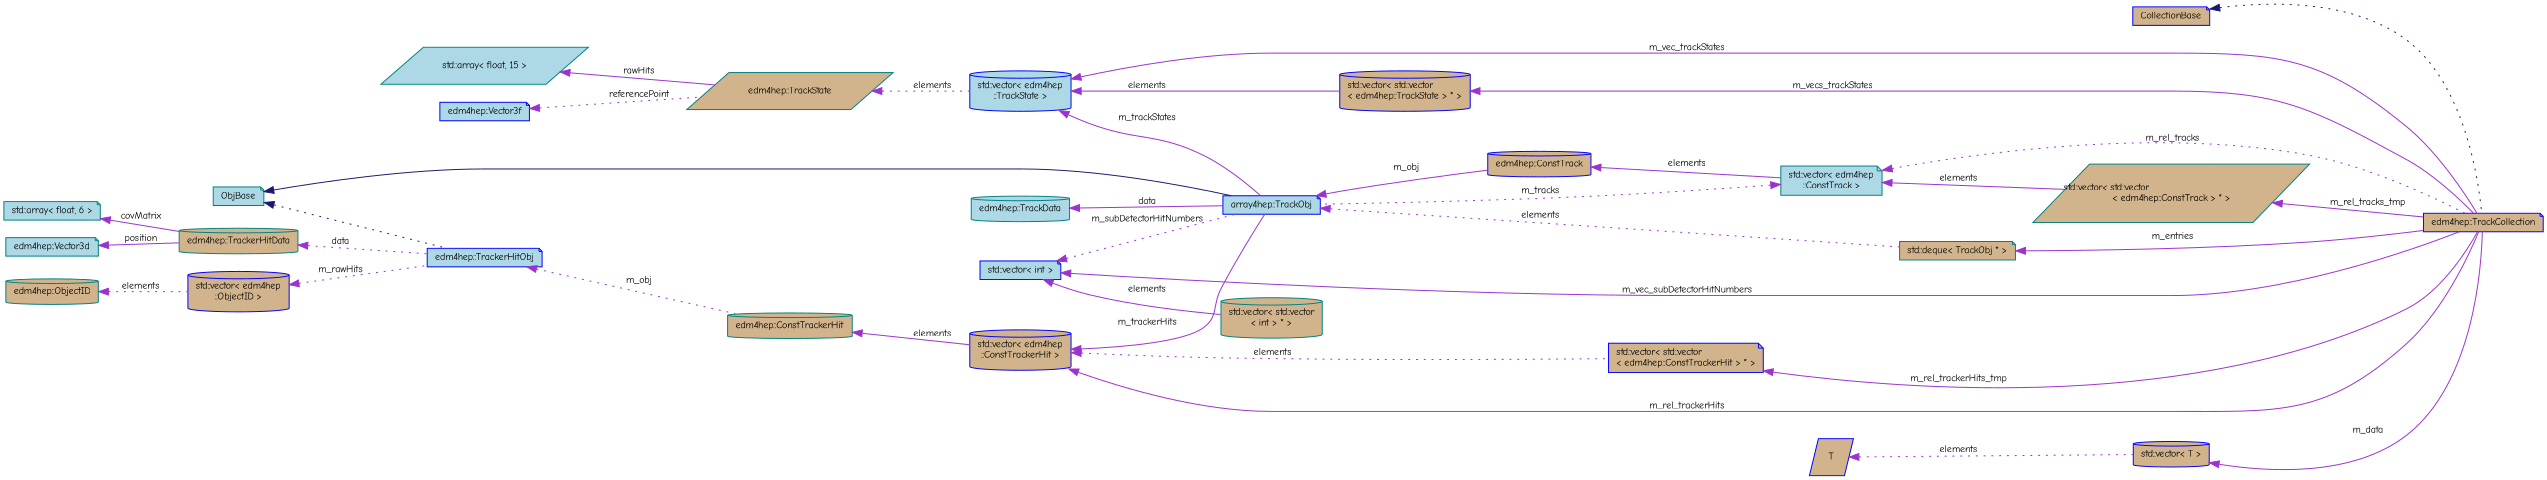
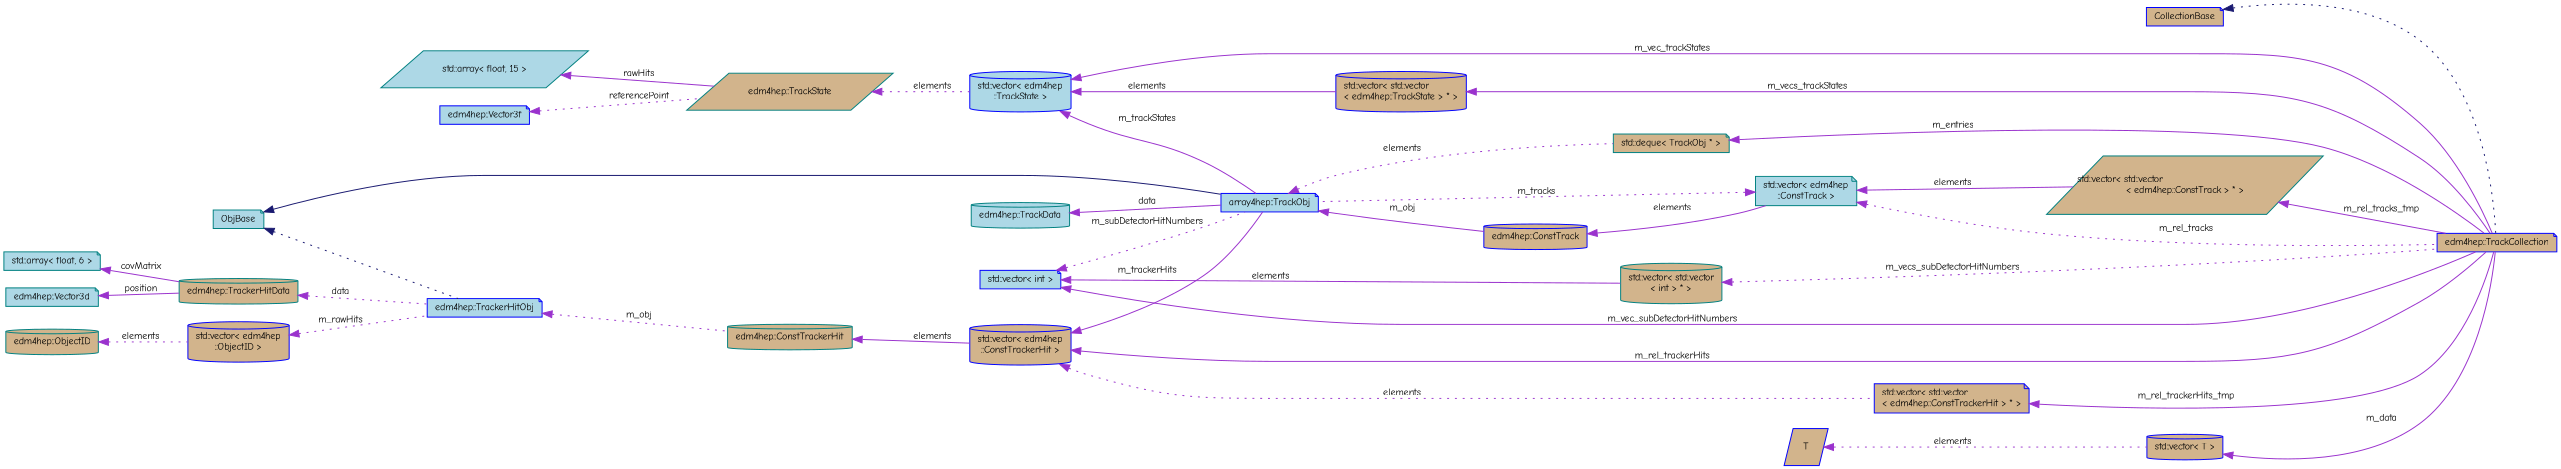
none -> (2085, 269)
